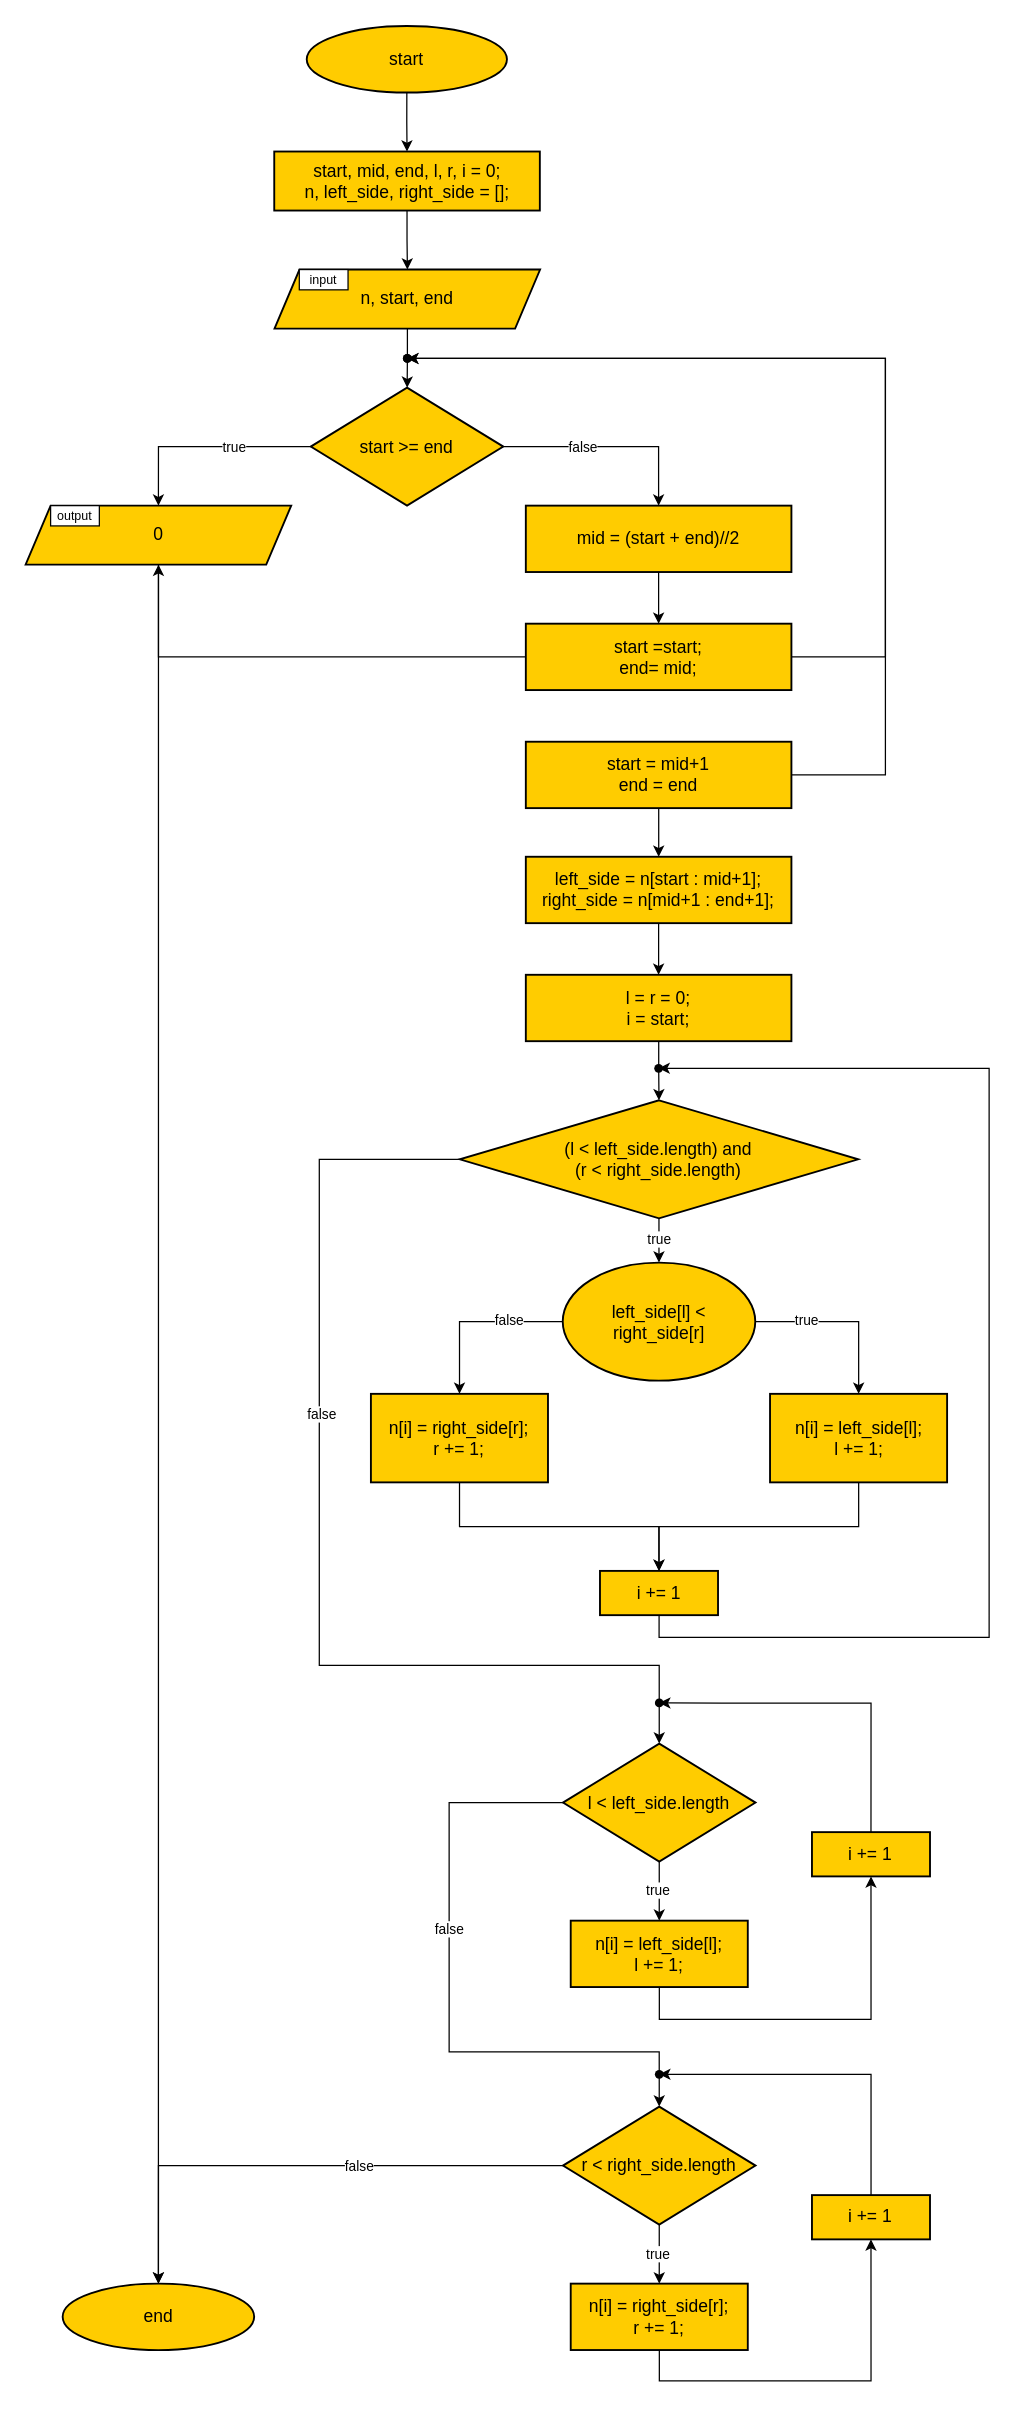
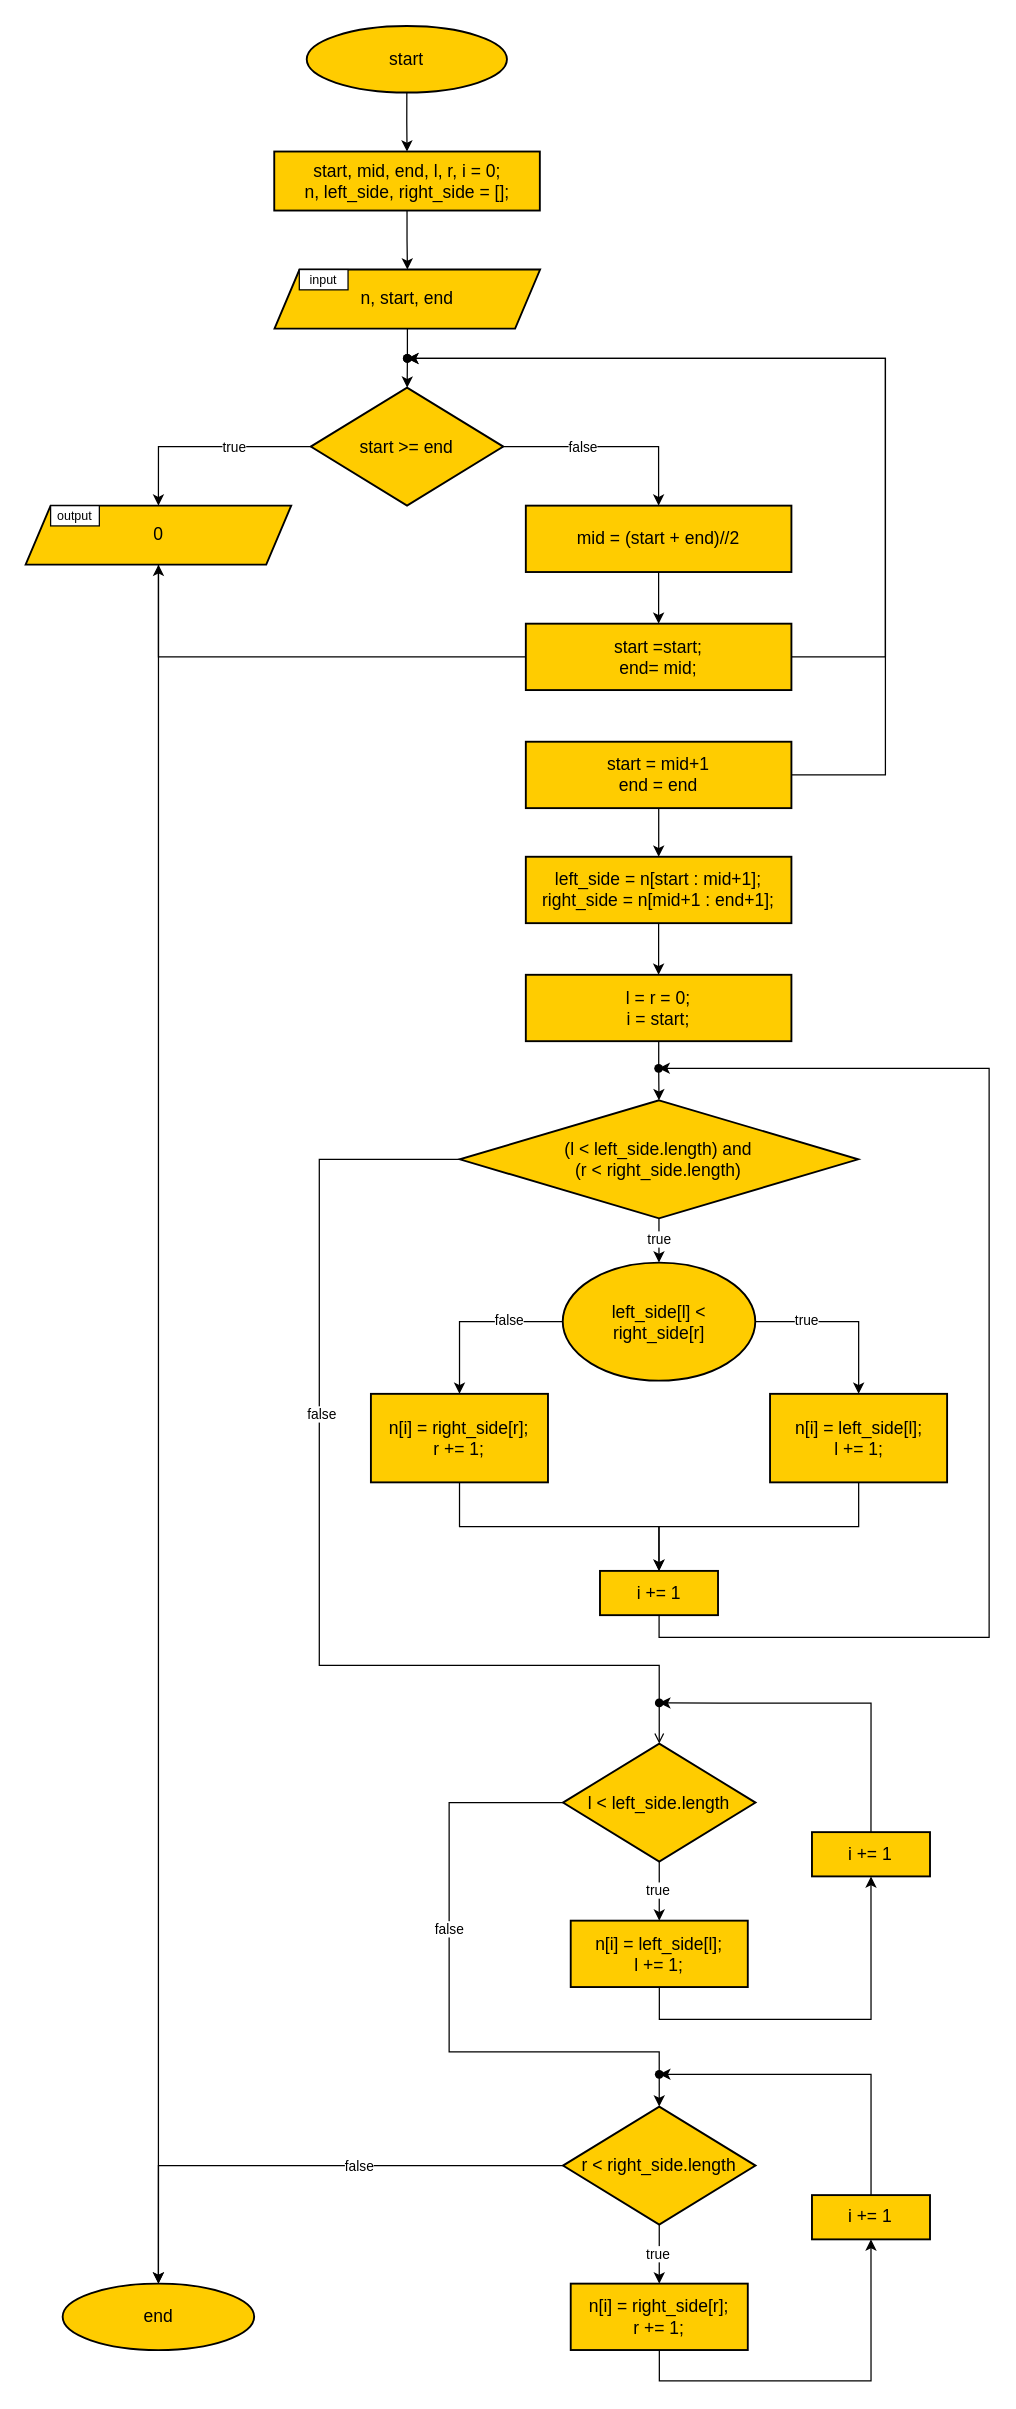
(659, 1734) -> (659, 1736)
